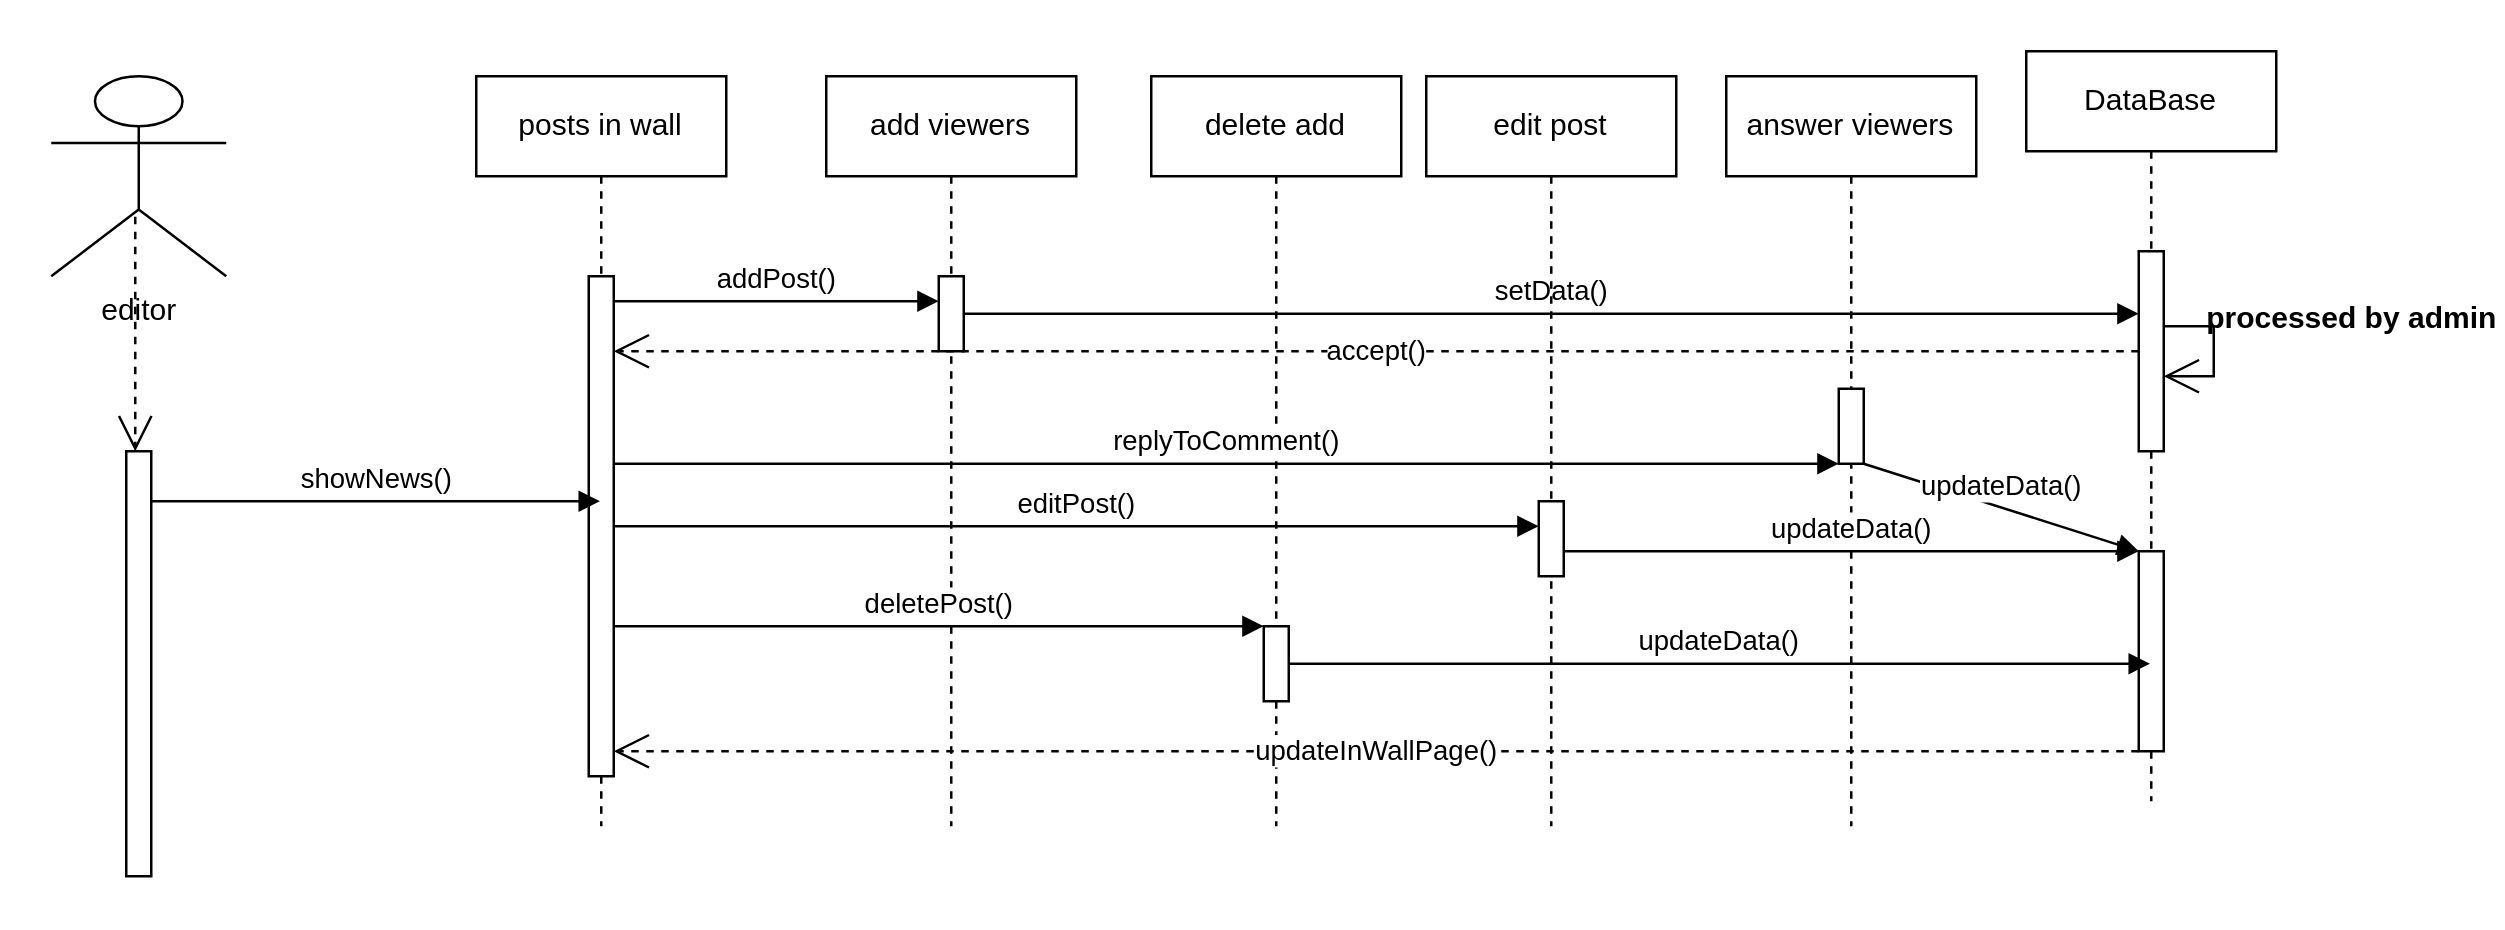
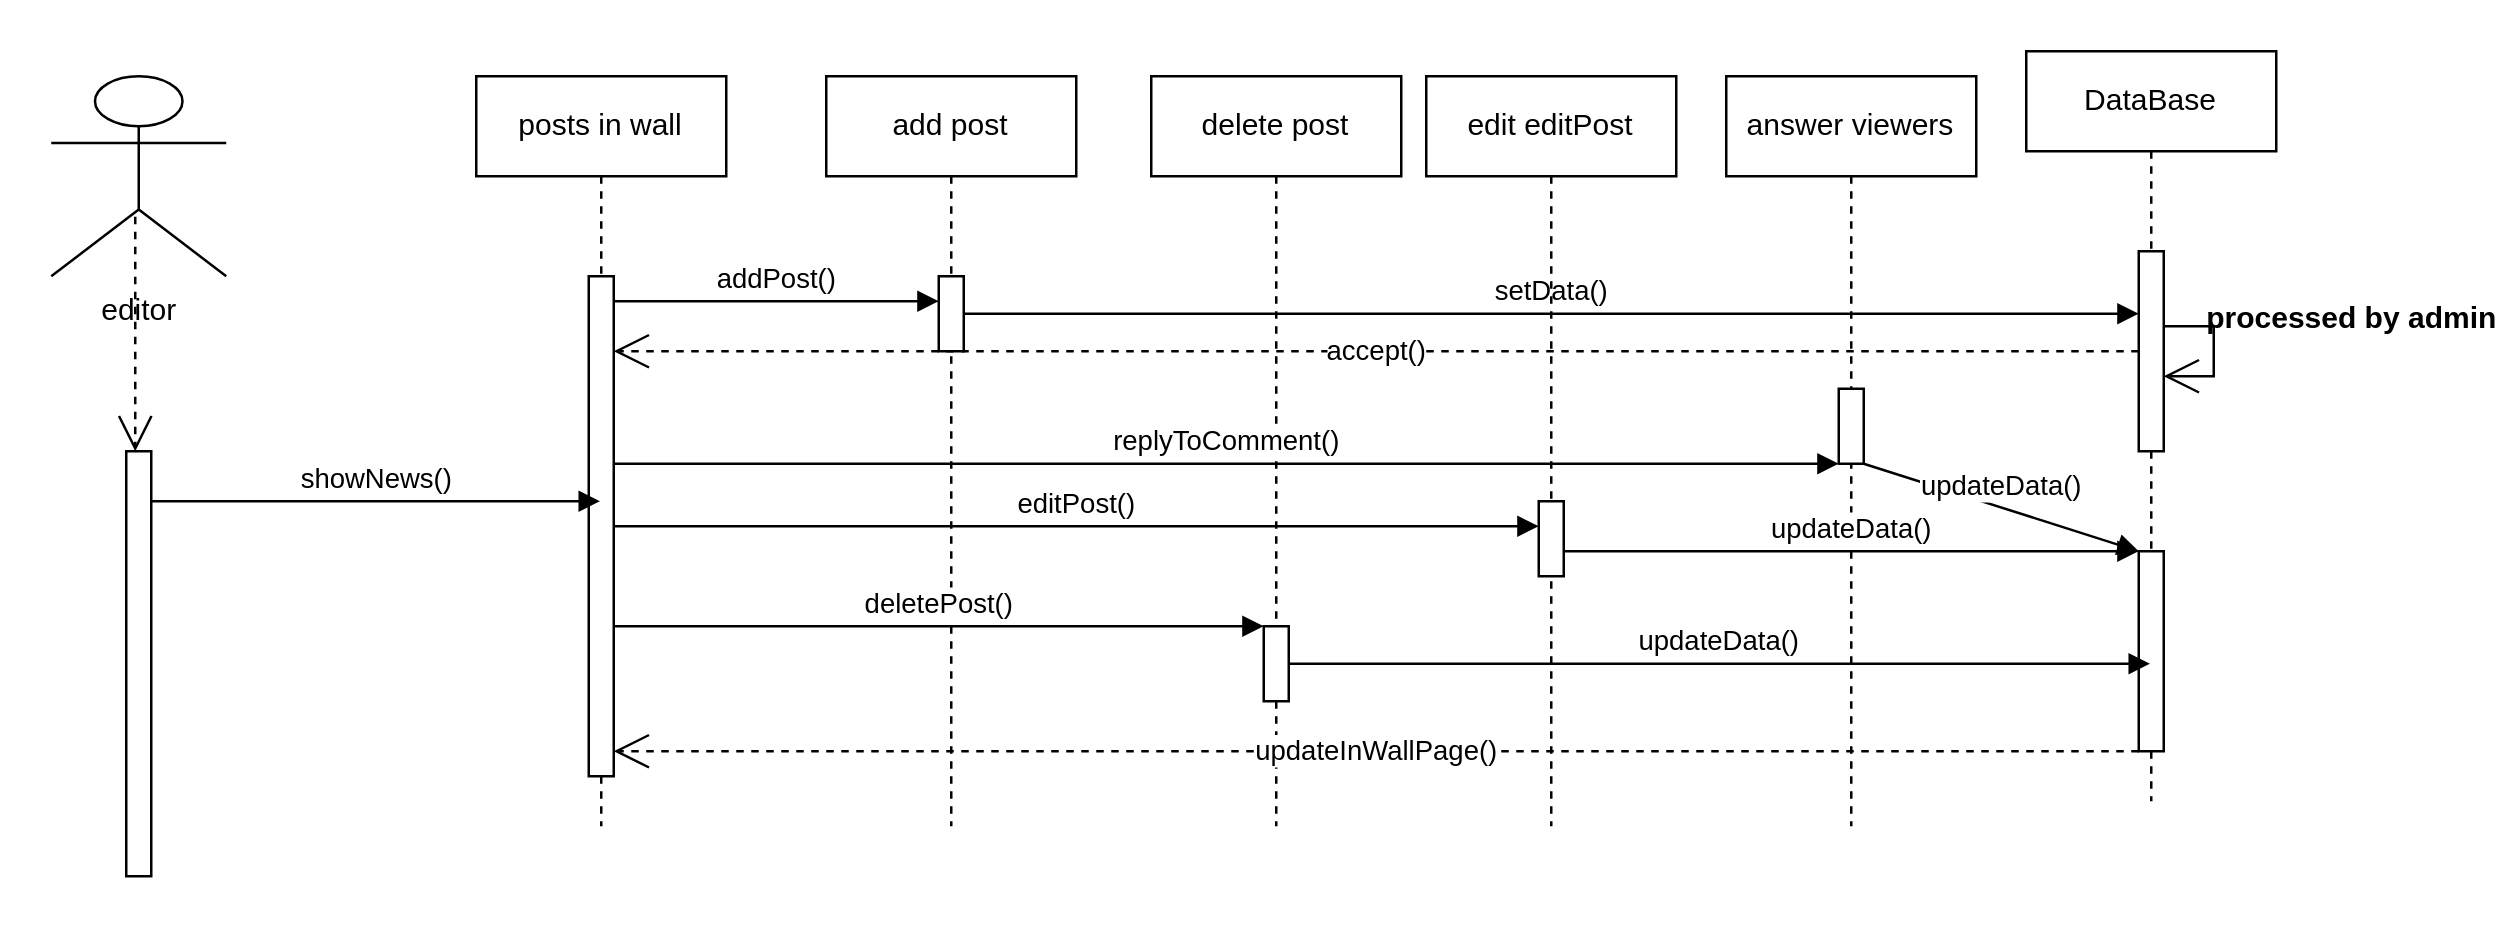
(951, 126) -> (951, 126)
(1276, 126) -> (1276, 126)
(1551, 126) -> (1551, 126)
